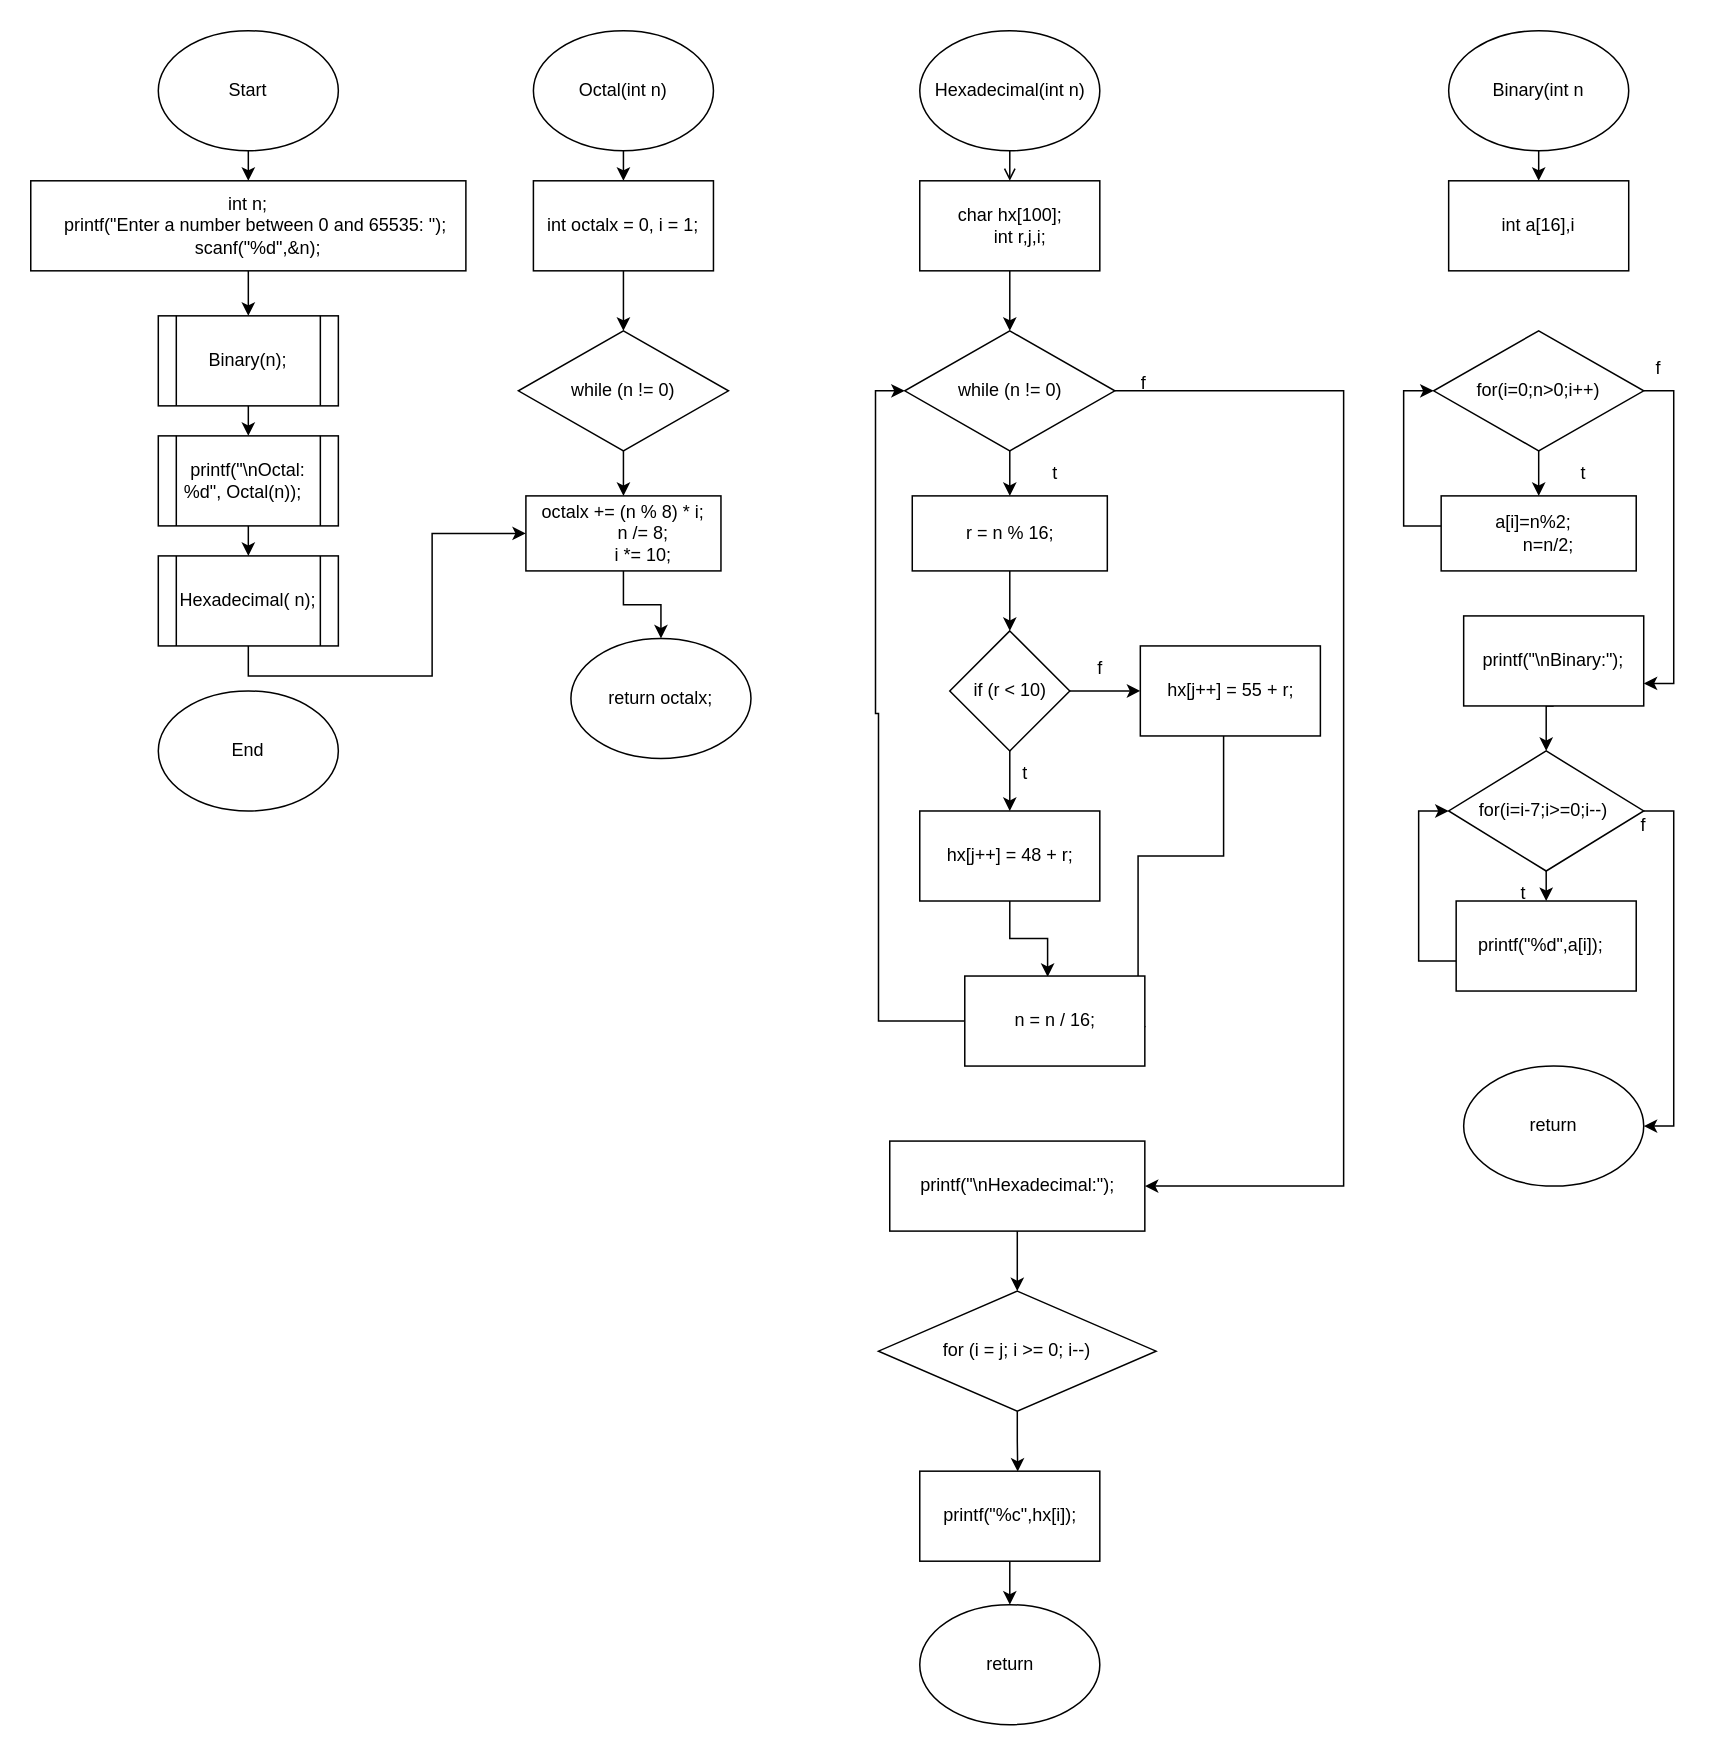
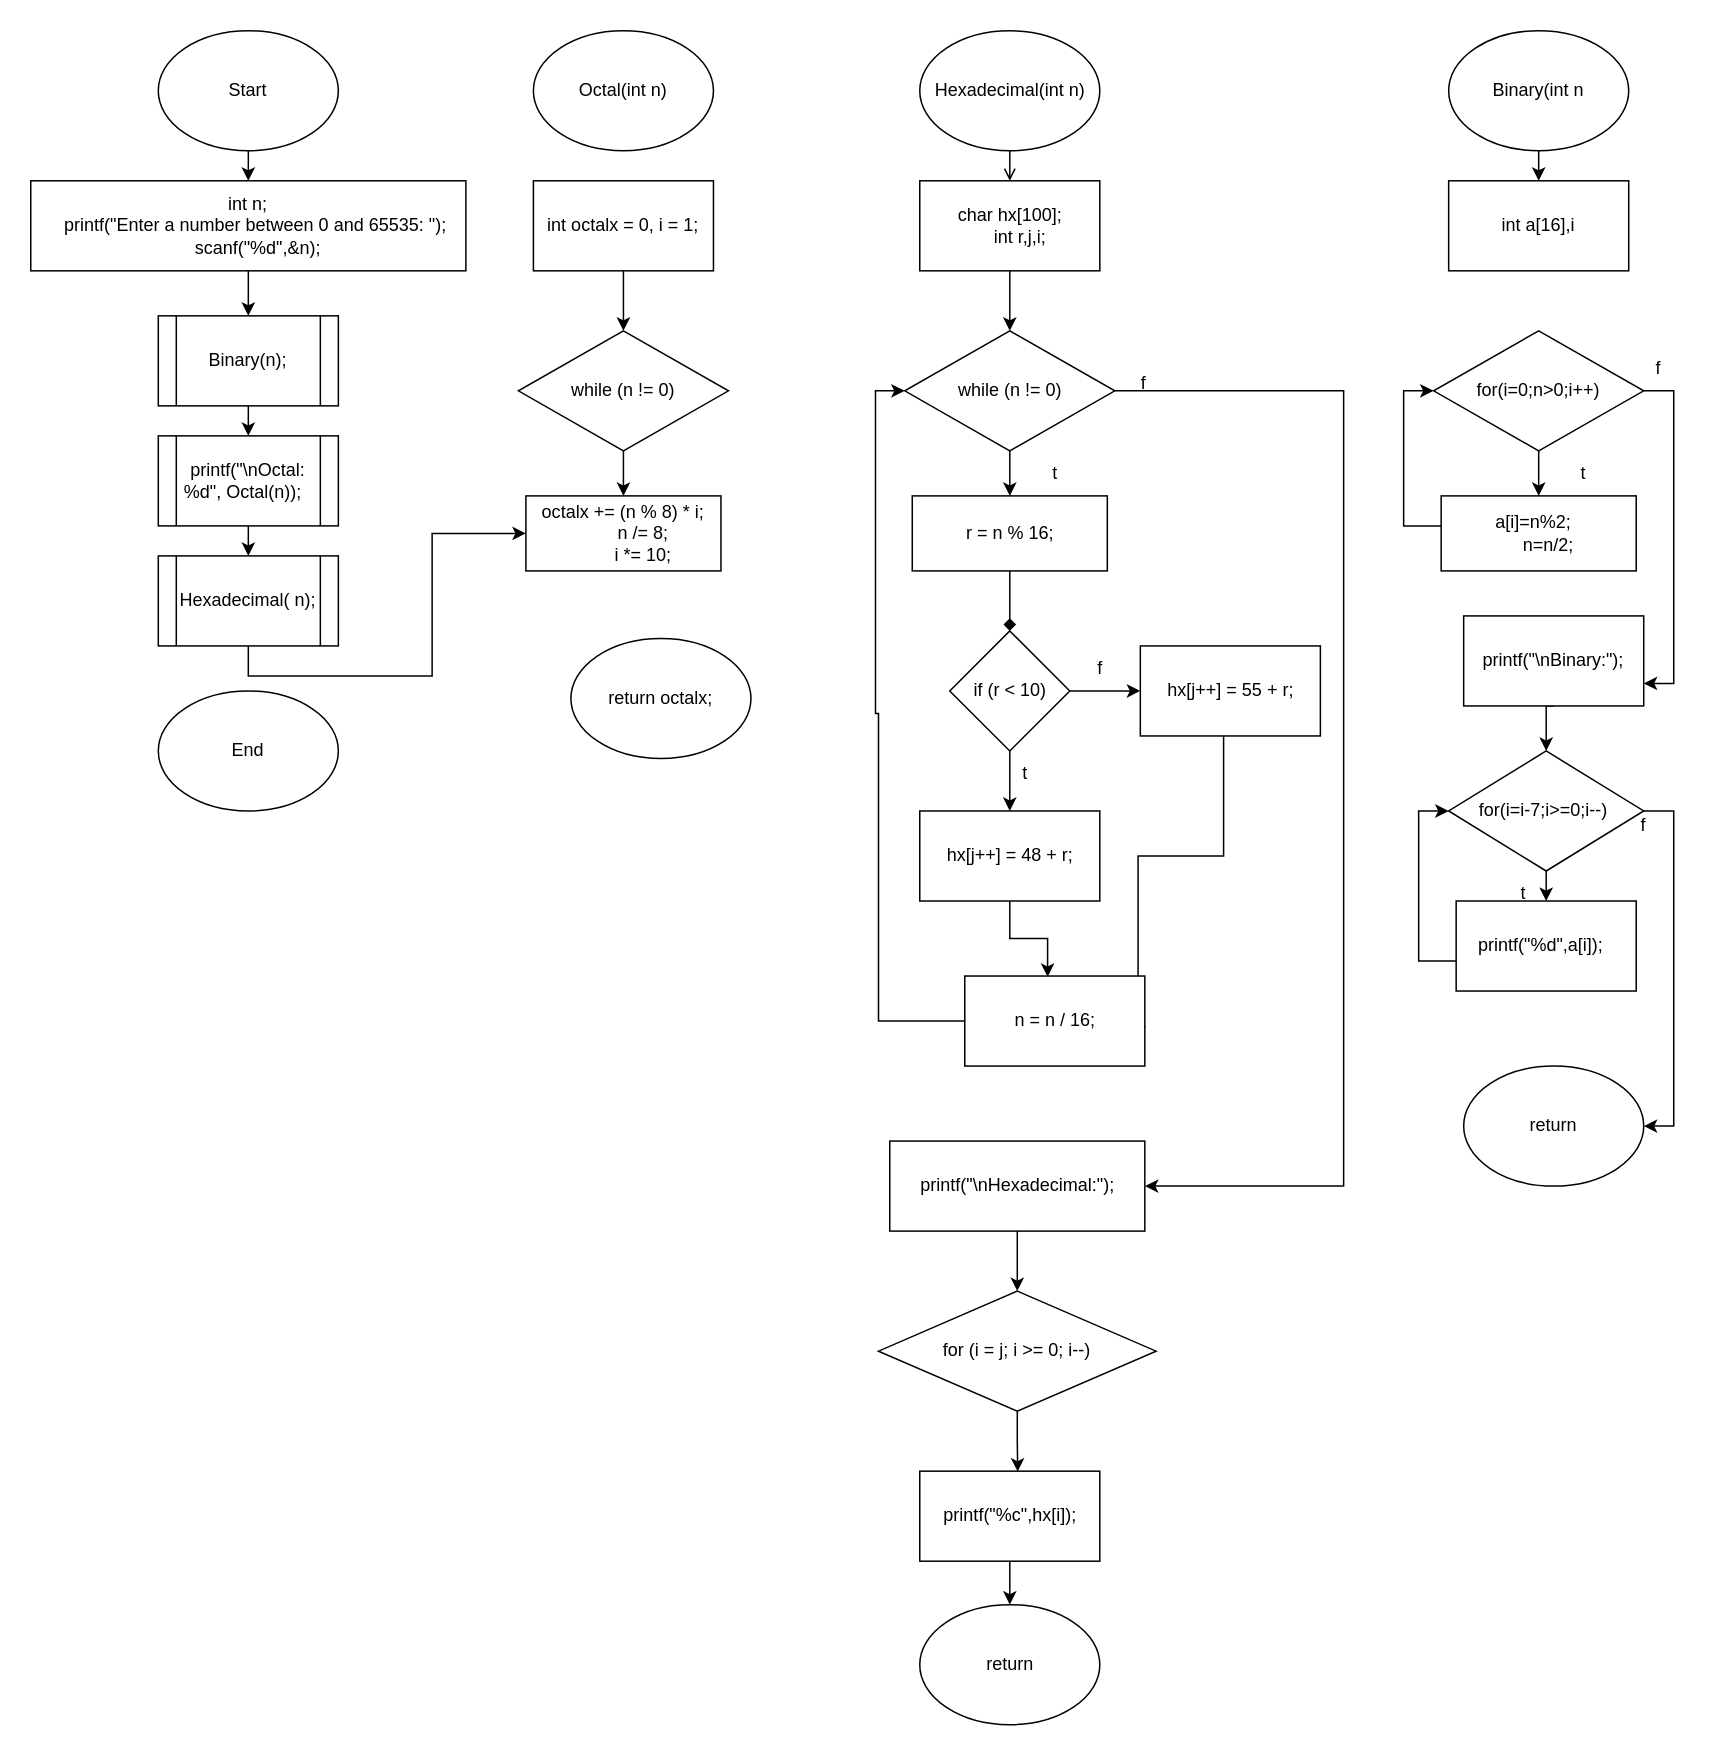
(623, 161) -> none
(637, 605) -> none
(1010, 619) -> (1010, 618)
